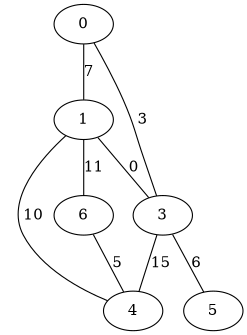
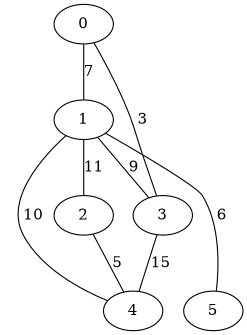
(134, 168) -> (134, 168)
(84, 215) -> (84, 215)
(188, 263) -> (196, 190)
